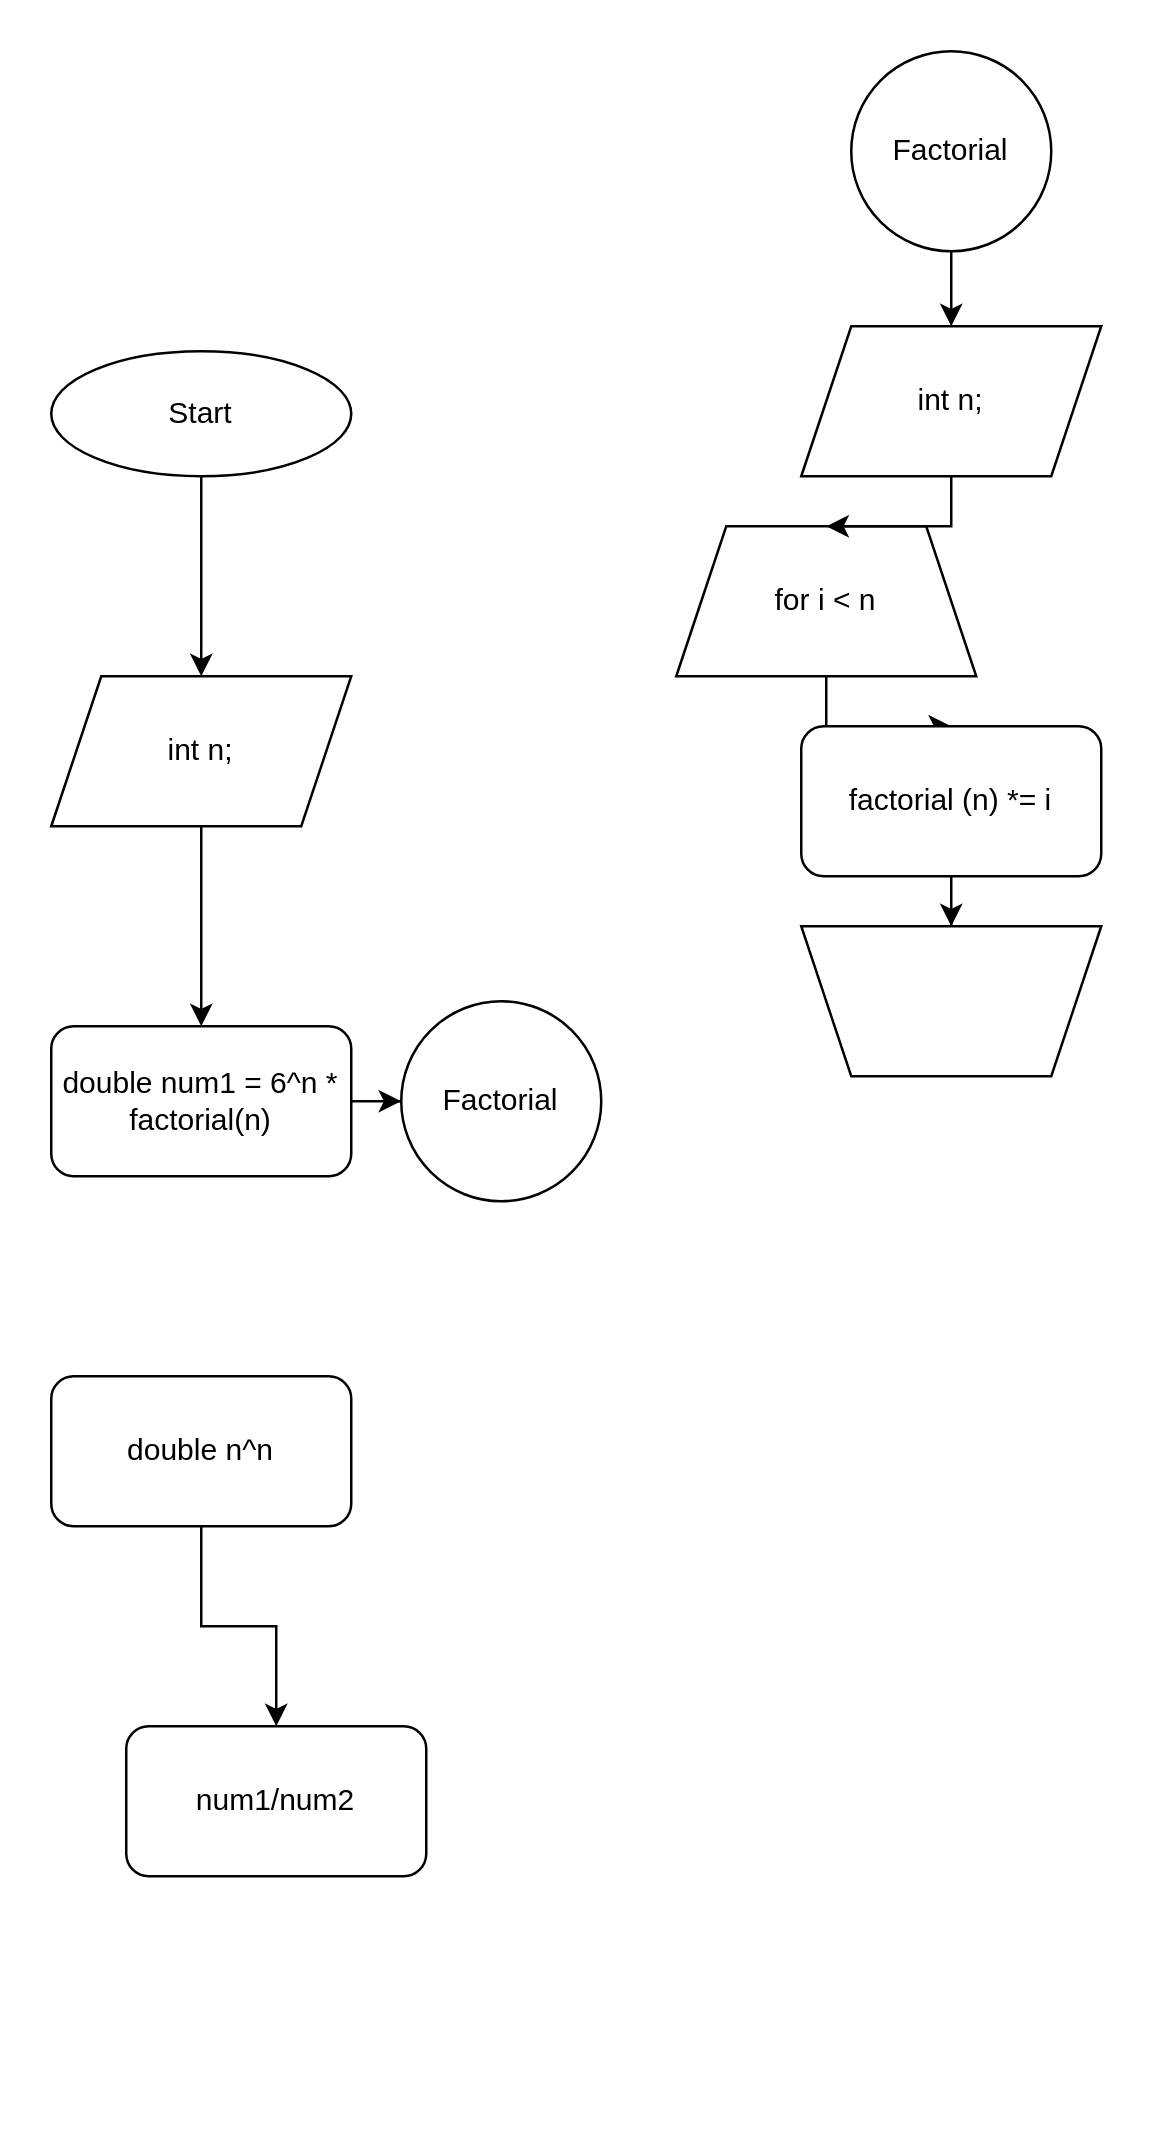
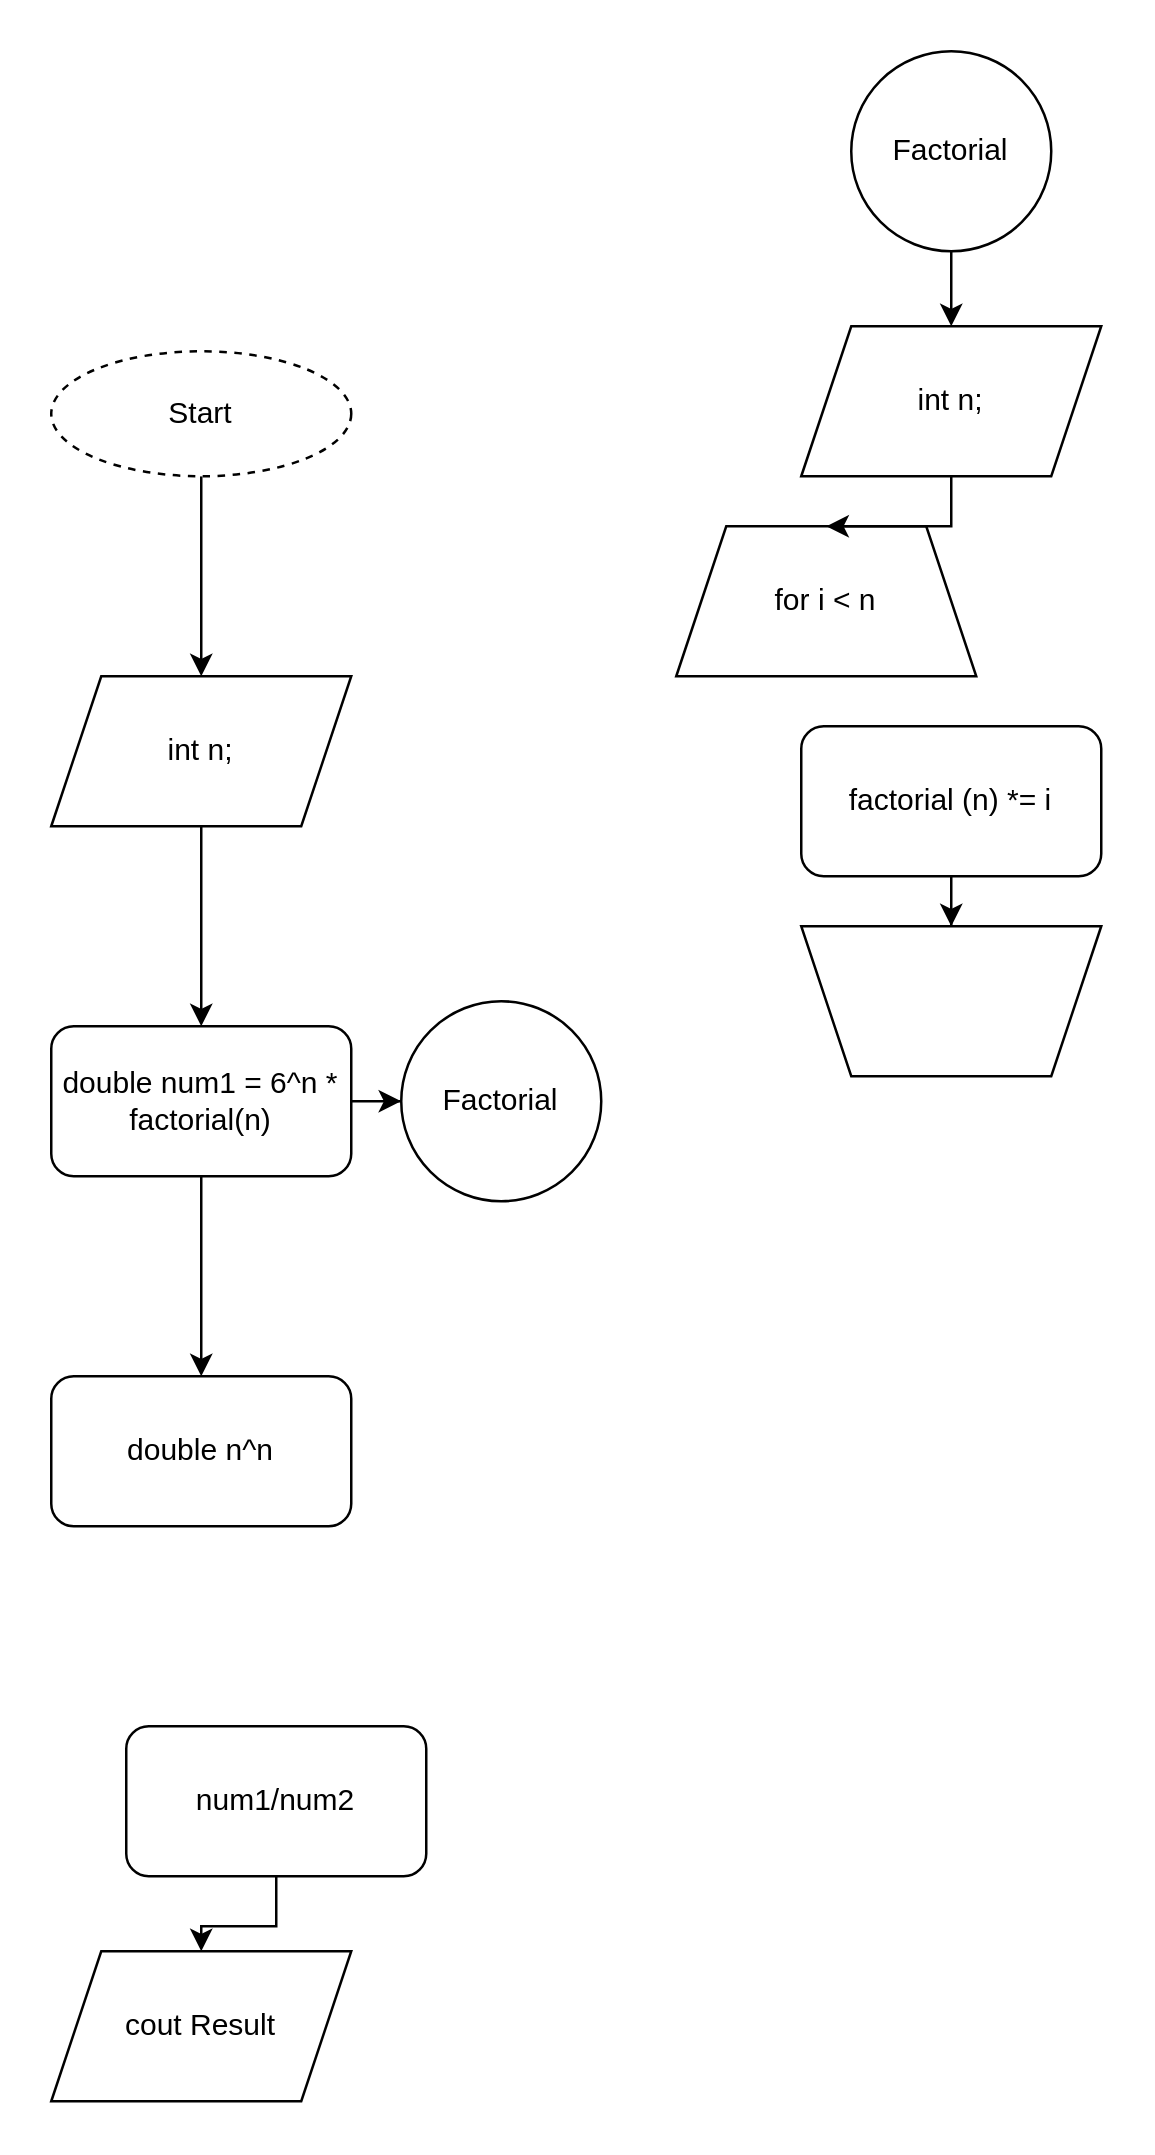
(201, 414) -> (201, 414)
(826, 702) -> none
none -> (201, 1268)
(230, 1626) -> none
none -> (259, 1926)
none -> (201, 2026)
